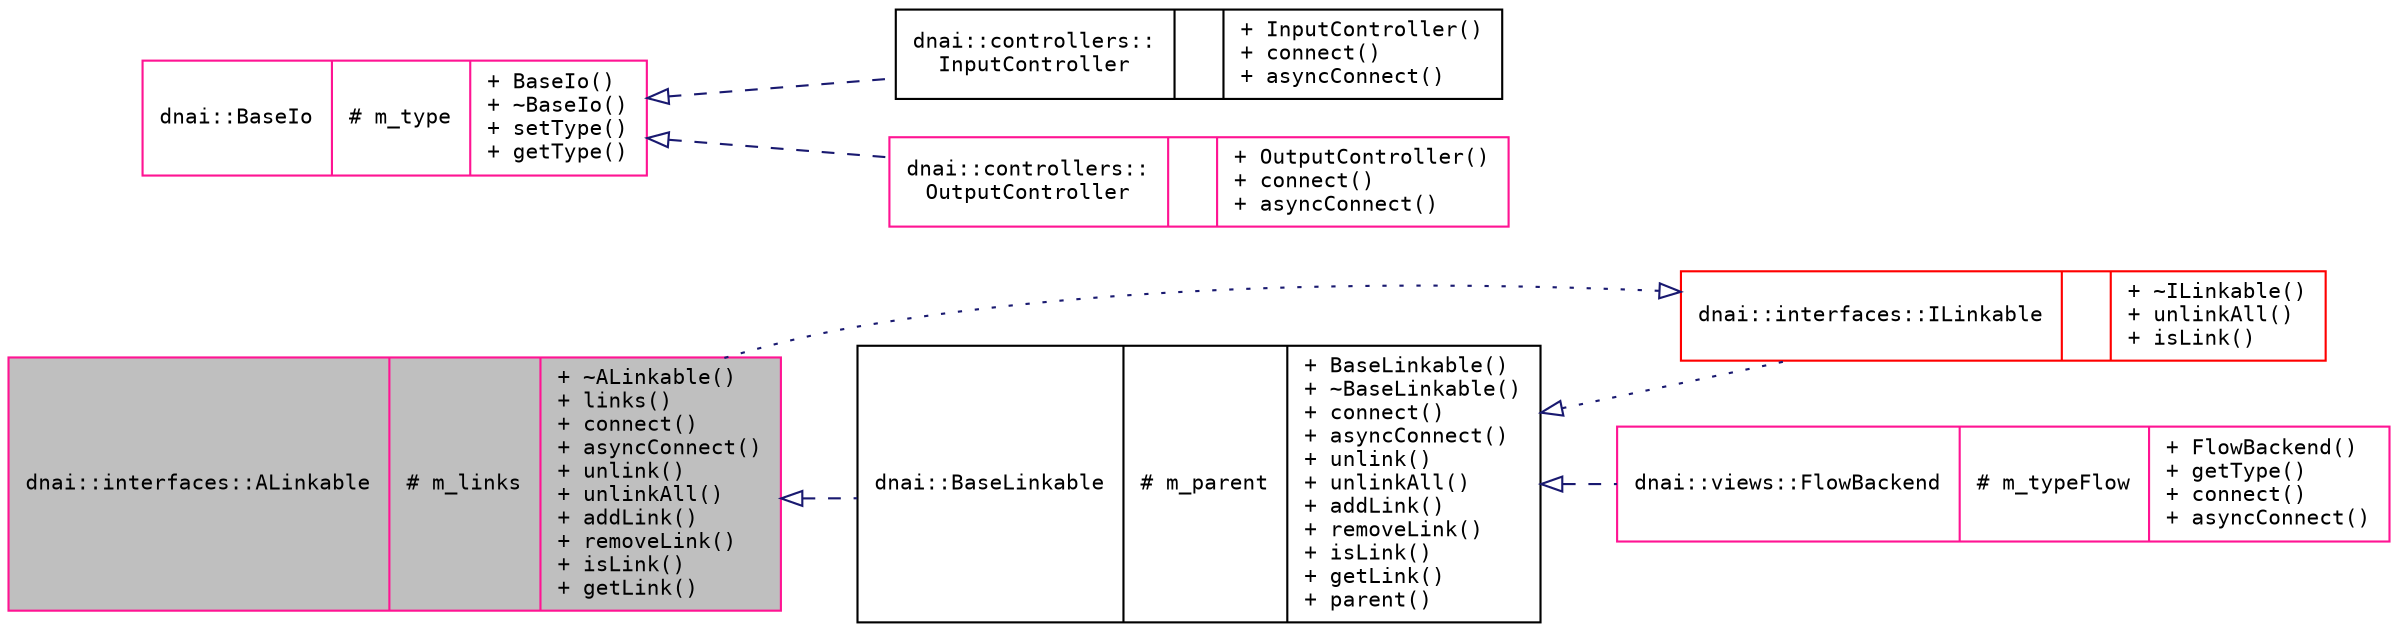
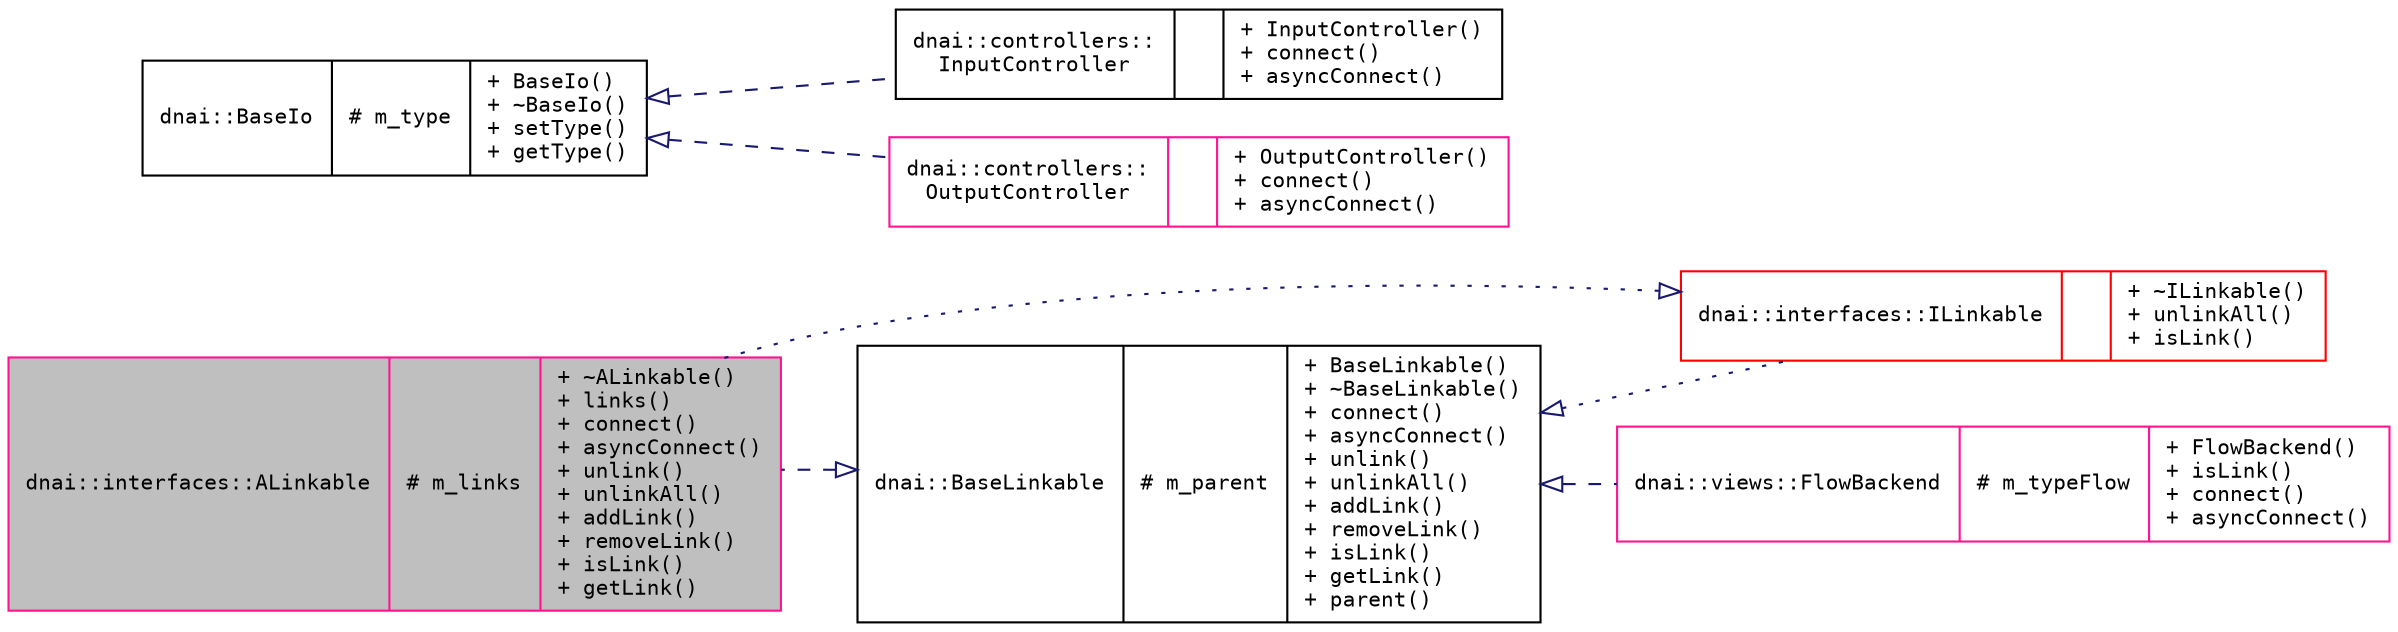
(395, 118) -> (395, 118)
(2237, 471) -> (2231, 471)
(830, 498) -> (808, 470)
